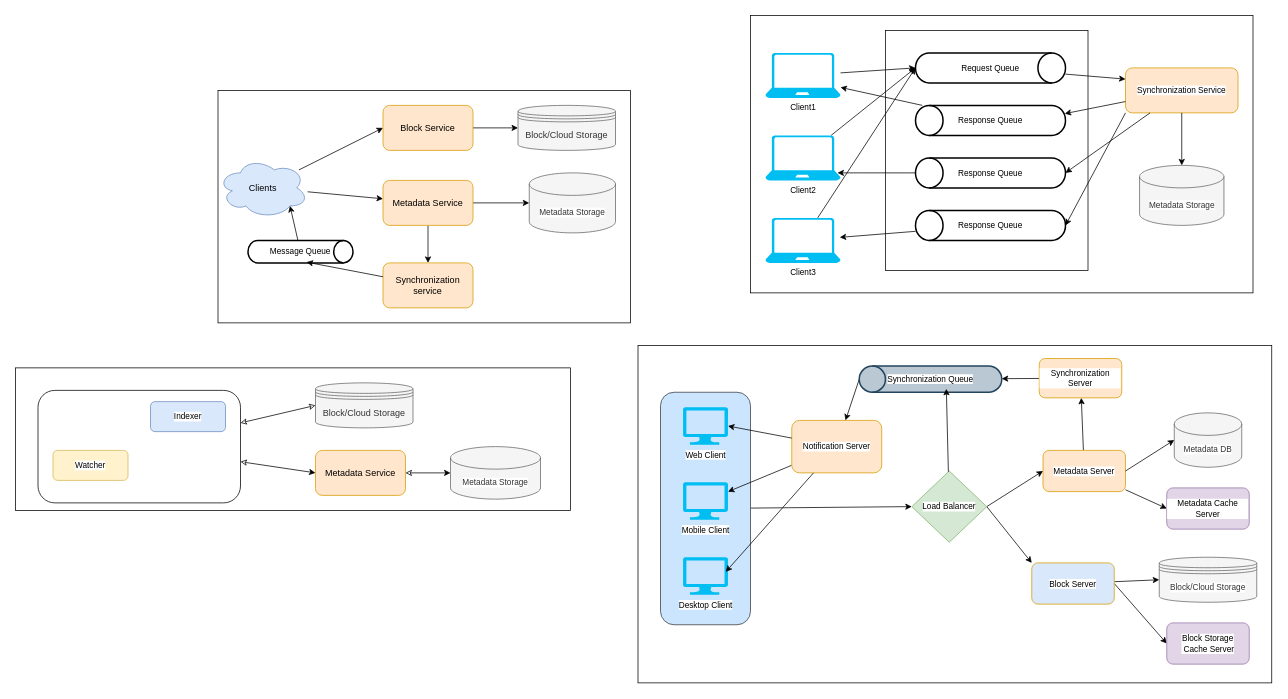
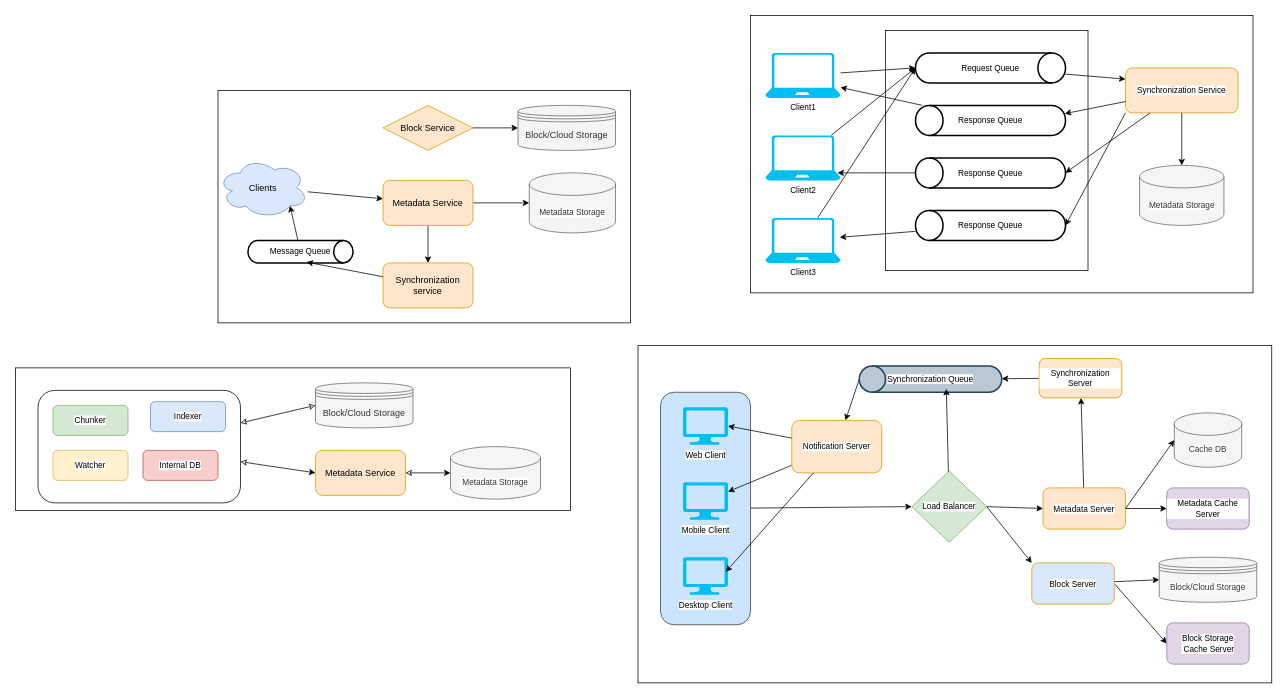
(428, 128) -> (428, 128)
(338, 150) -> none
none -> (90, 420)
(1208, 450) -> (1208, 450)
none -> (180, 465)
(1084, 471) -> (1084, 509)
